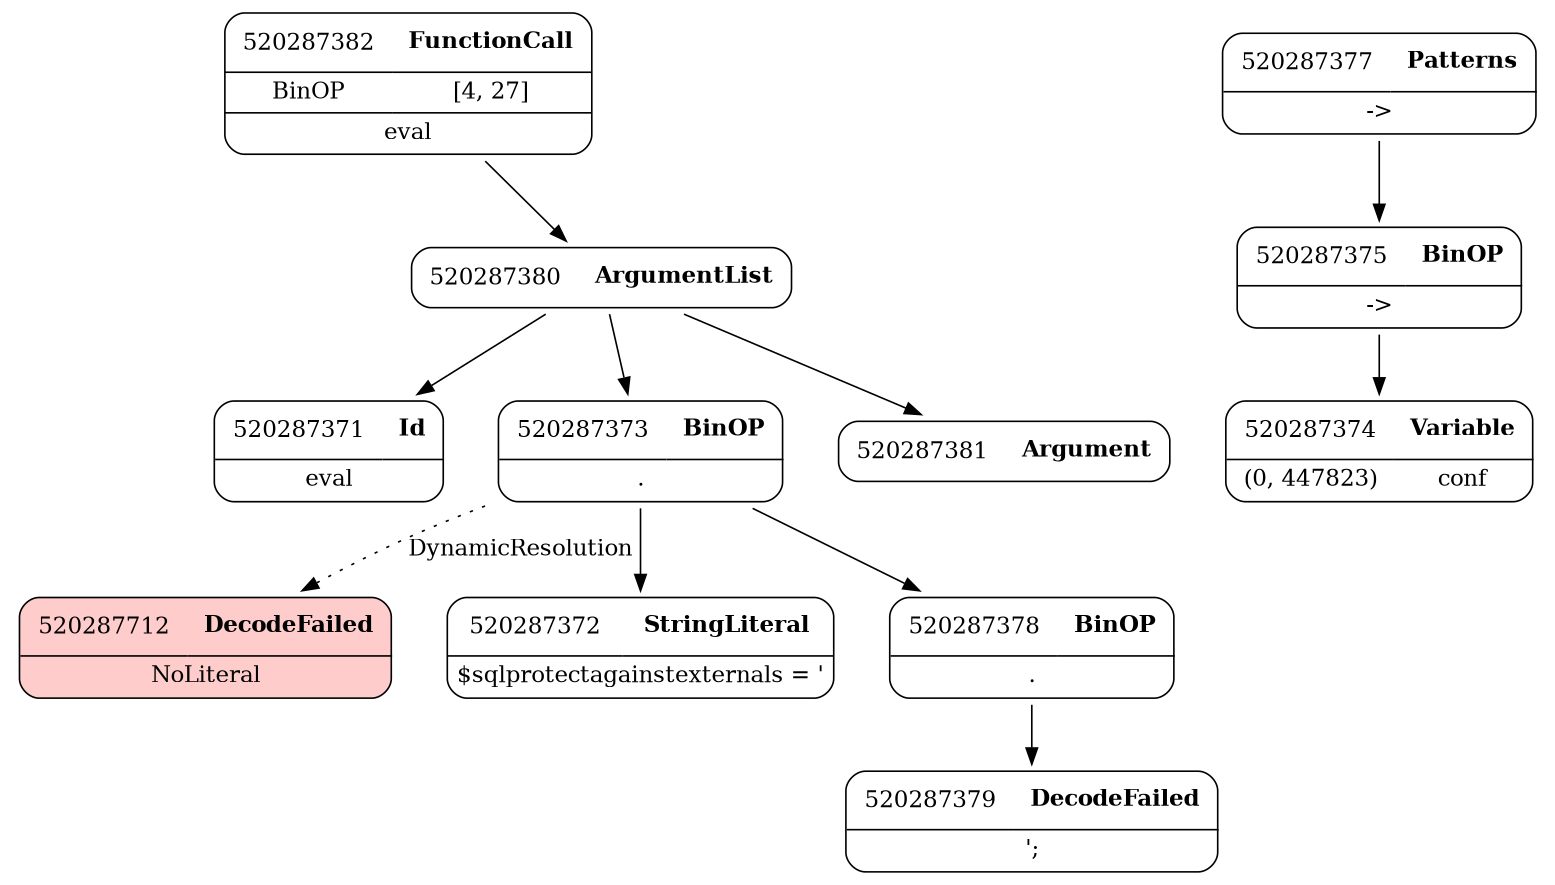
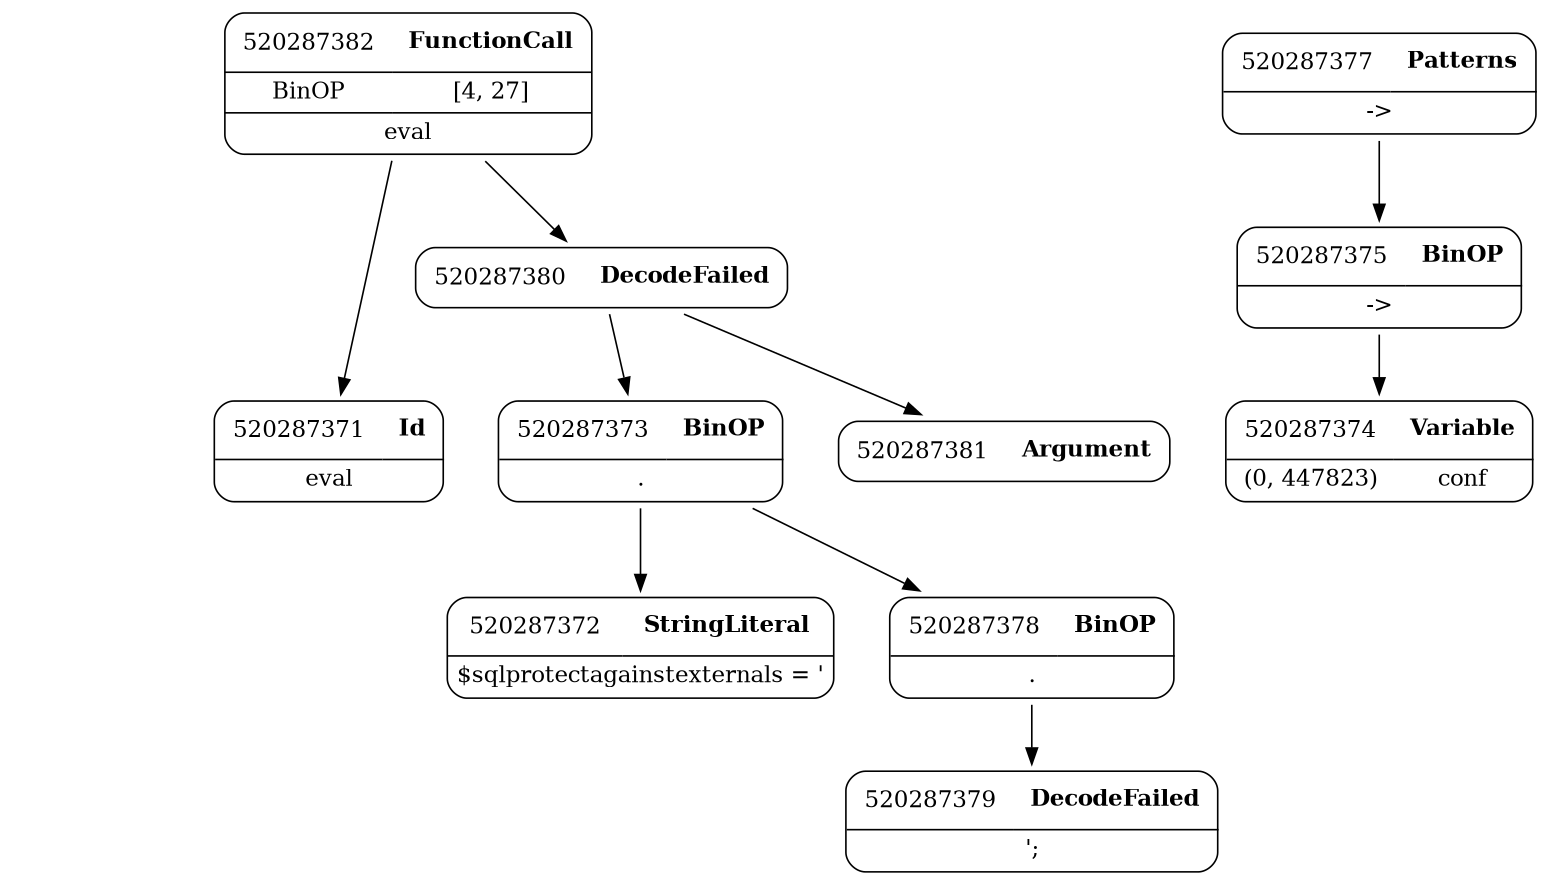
(684, 276) -> (685, 276)
(489, 350) -> (368, 270)
(205, 648) -> none
